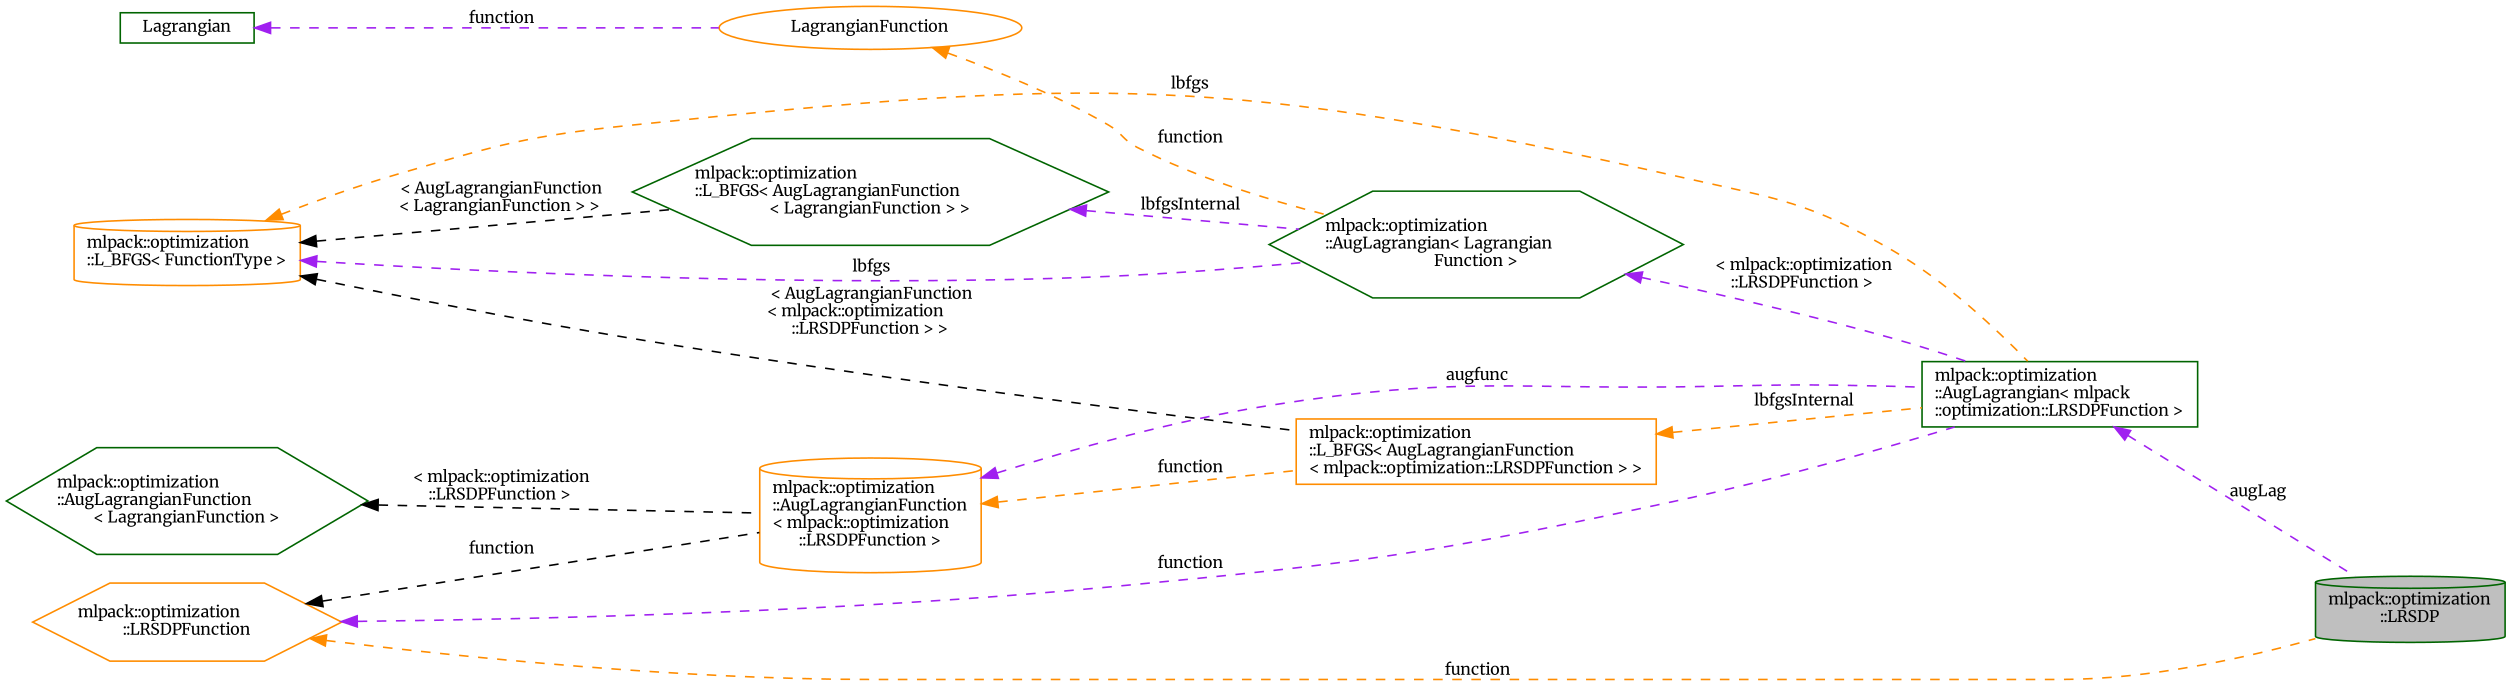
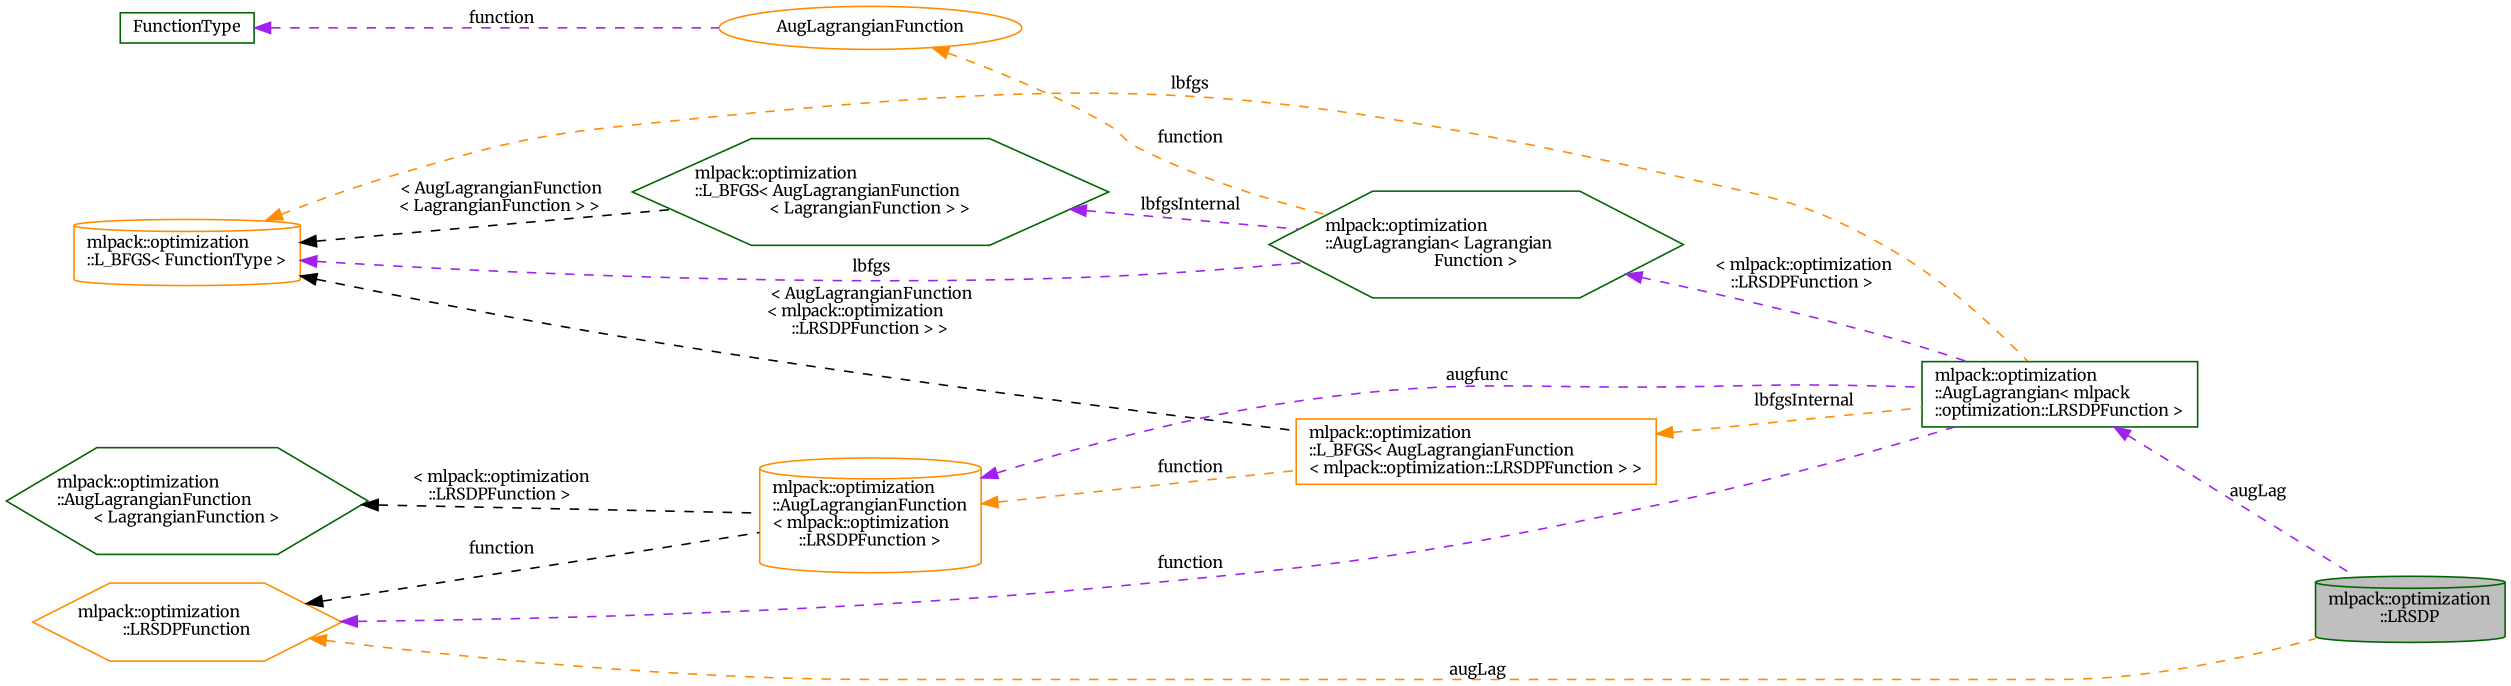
(187, 28) -> (187, 28)
(870, 28) -> (870, 28)
(1476, 671) -> (1476, 671)
